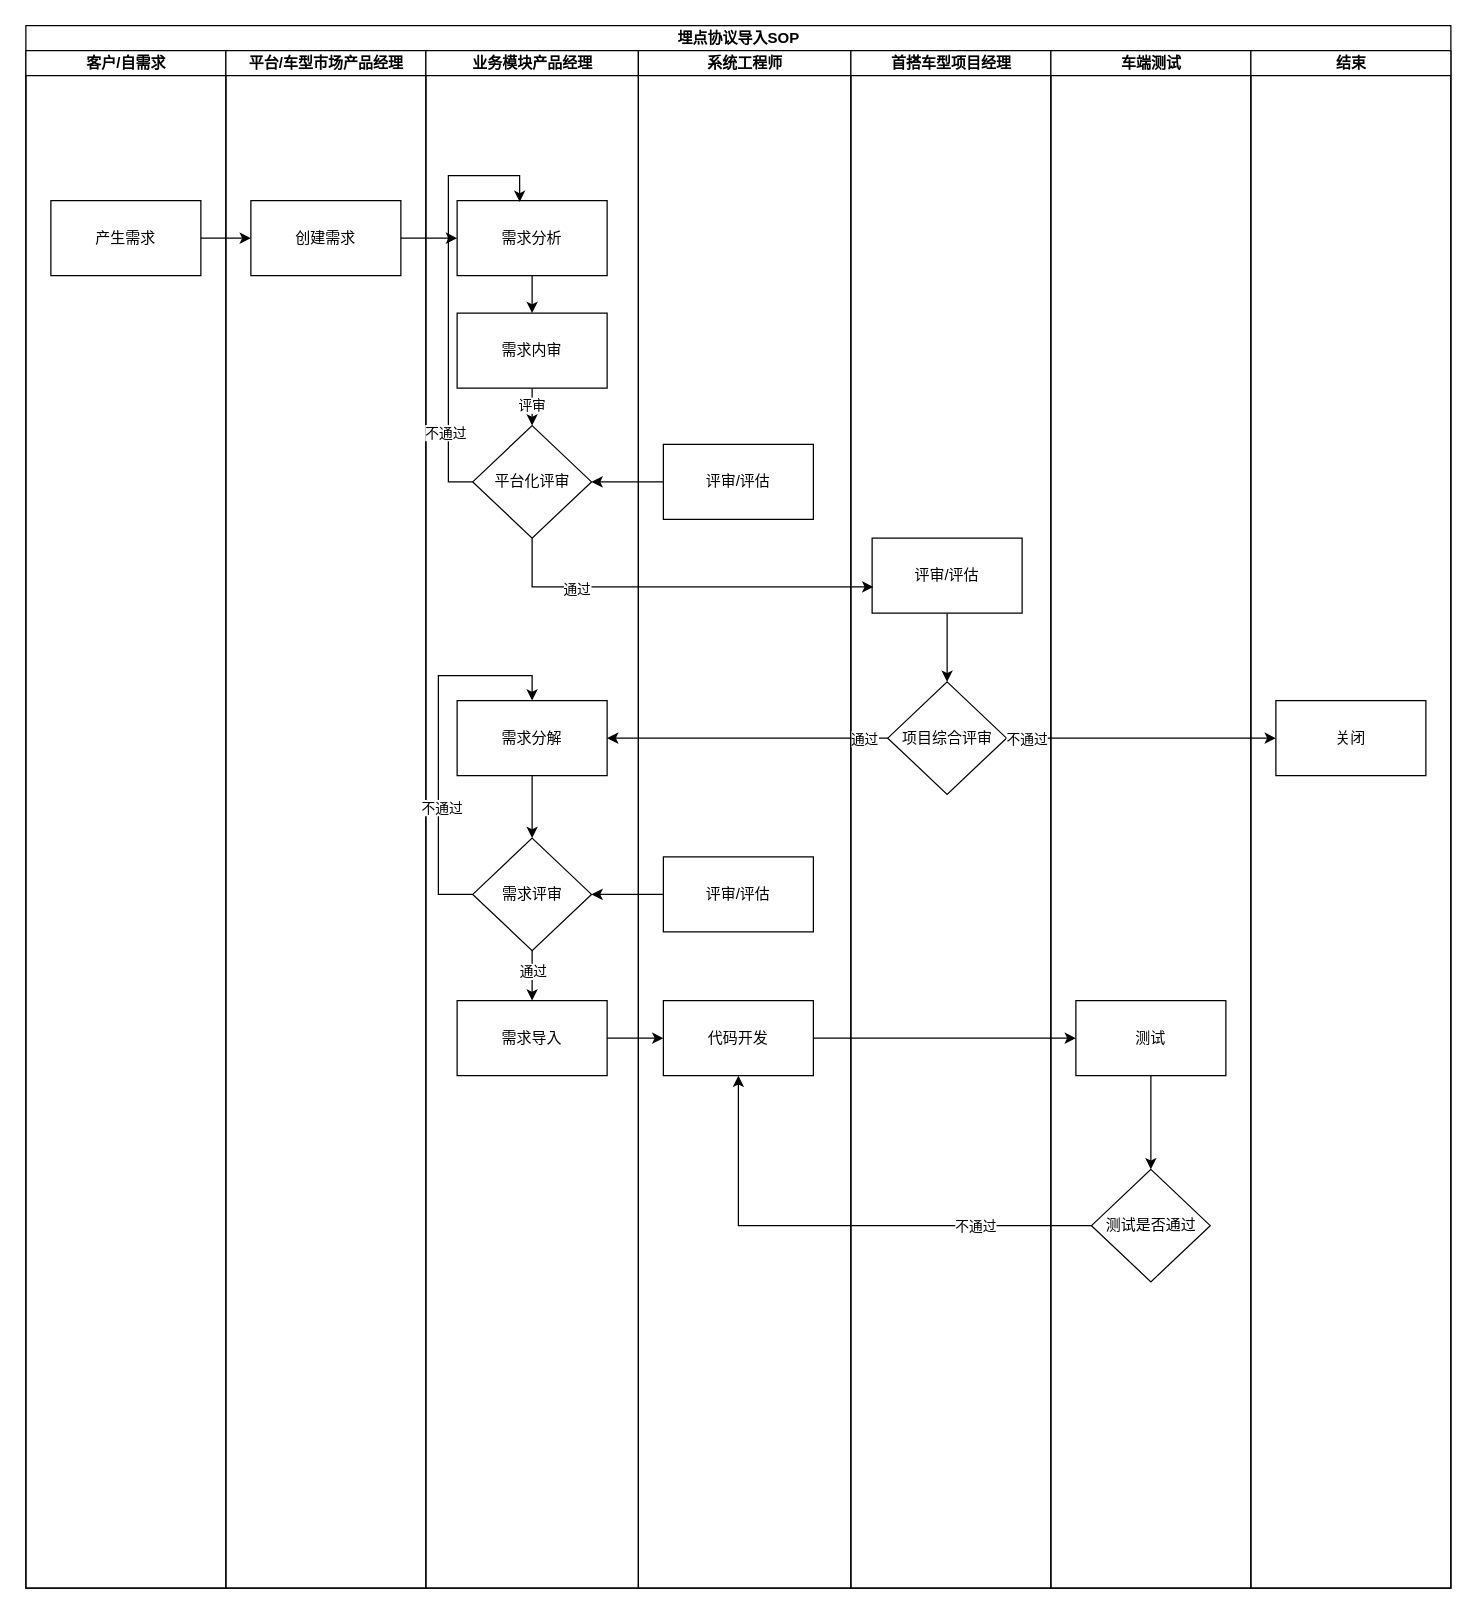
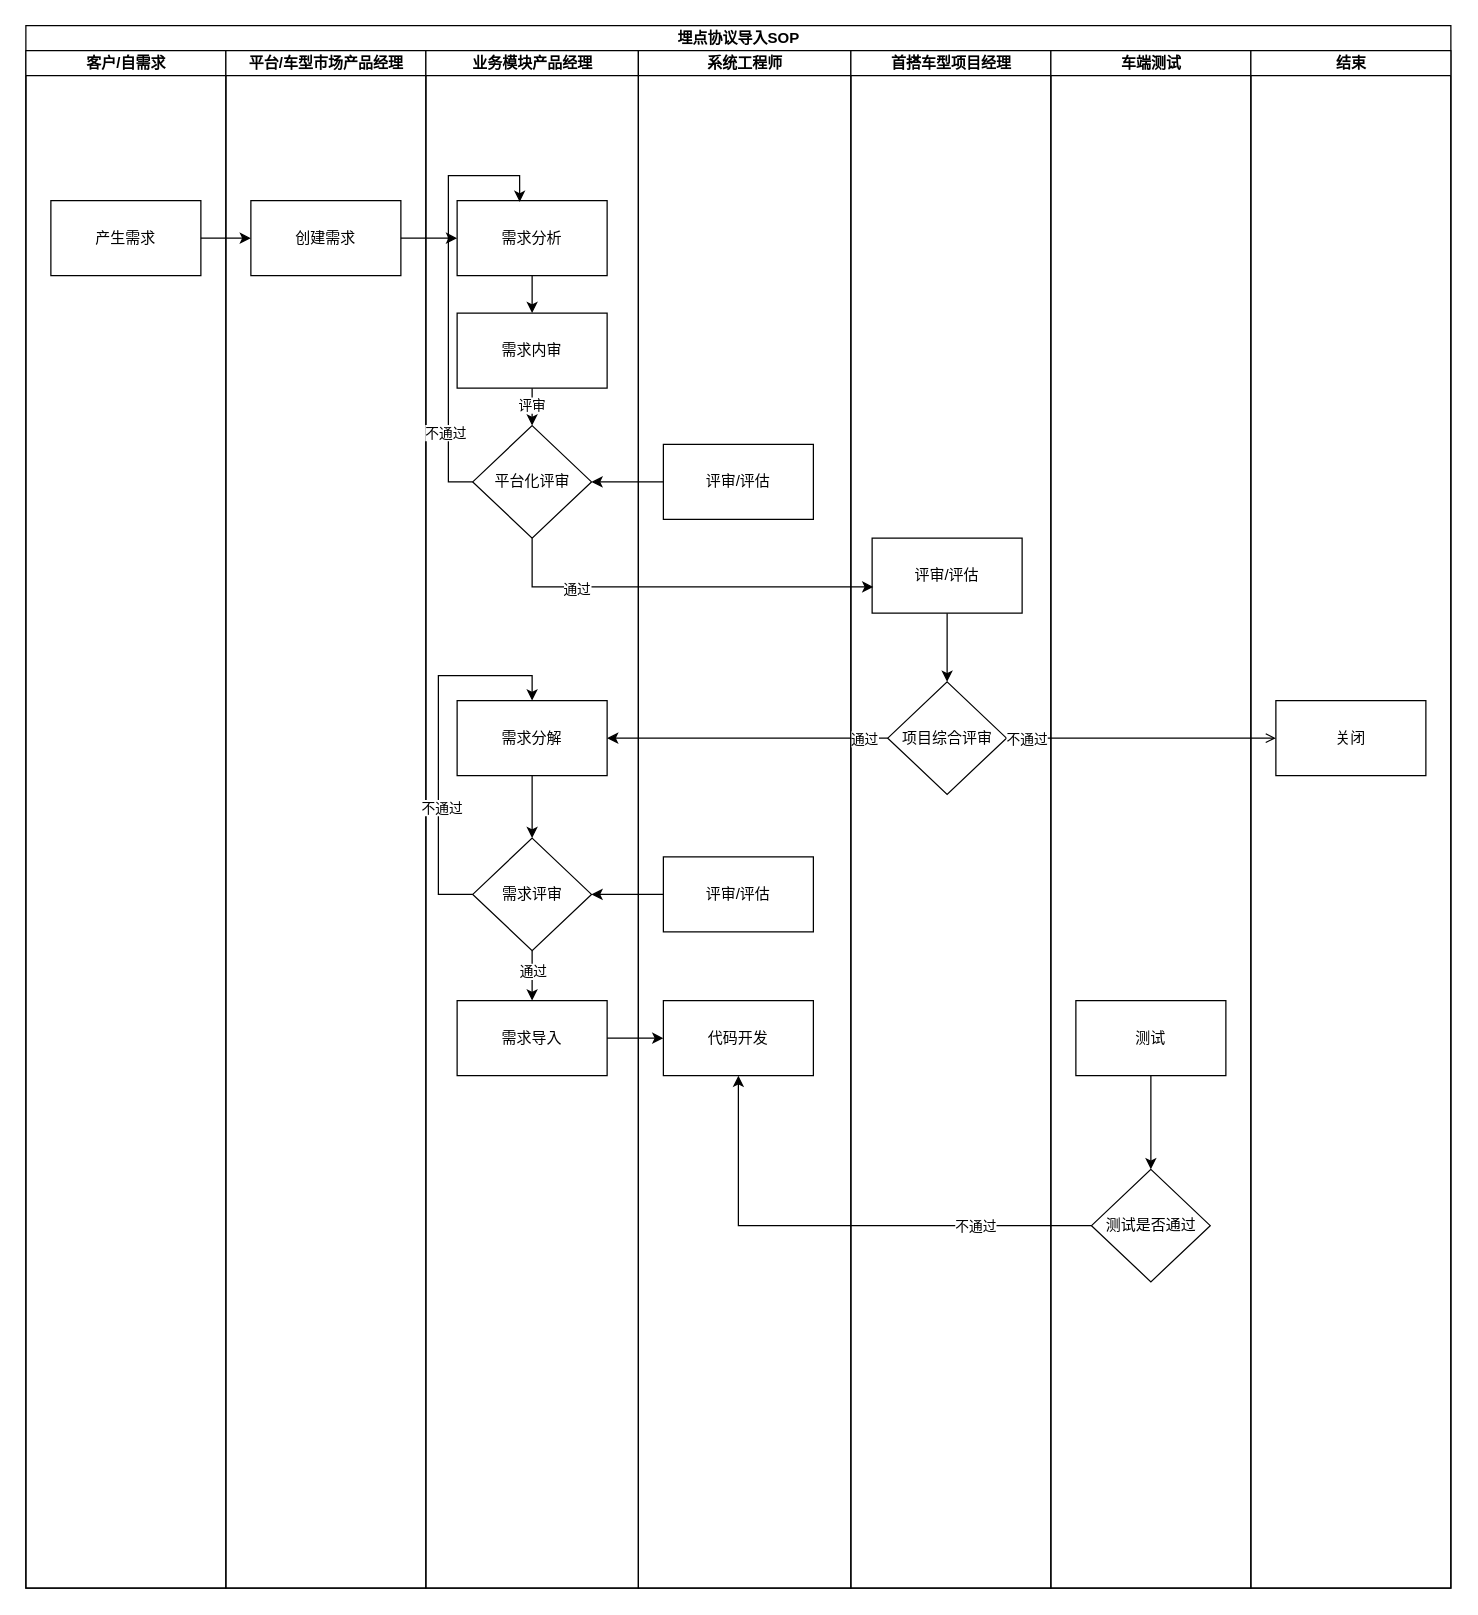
(1266, 738) -> (1267, 738)
(940, 1038) -> none
